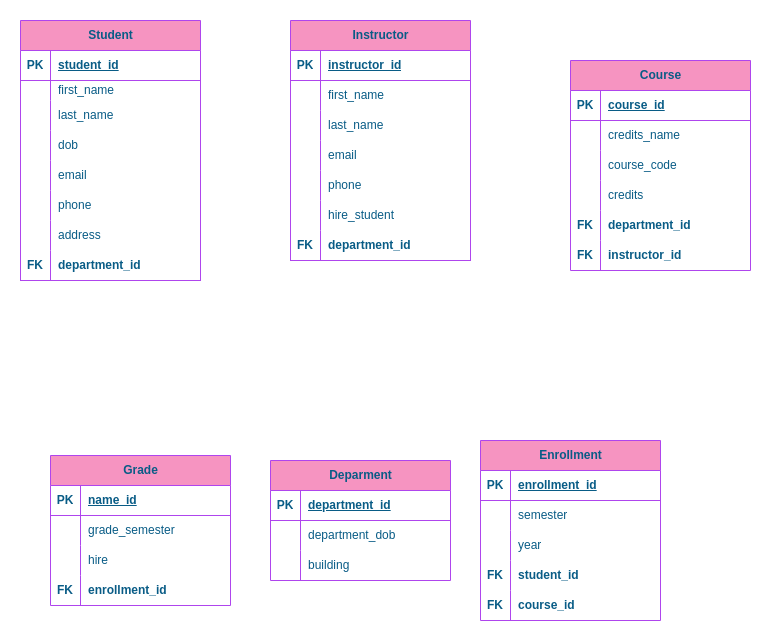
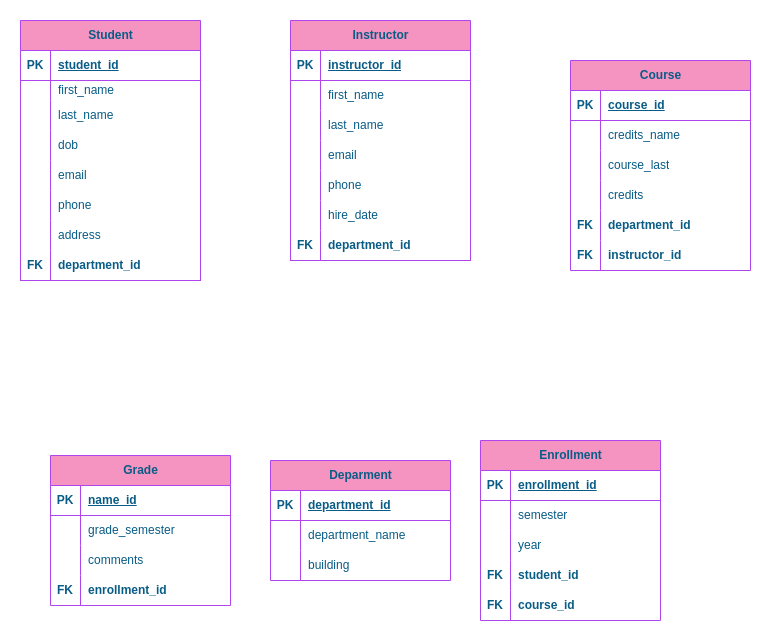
(645, 166) -> (644, 166)
(367, 216) -> (357, 216)
(356, 536) -> (359, 536)
(100, 561) -> (115, 561)
